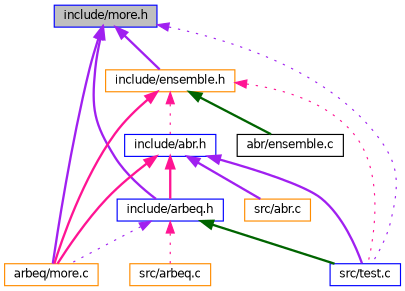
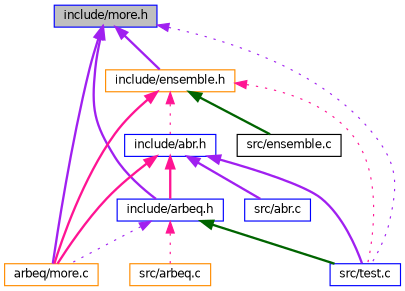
(290, 145) -> (289, 145)
(278, 210) -> (278, 210)
